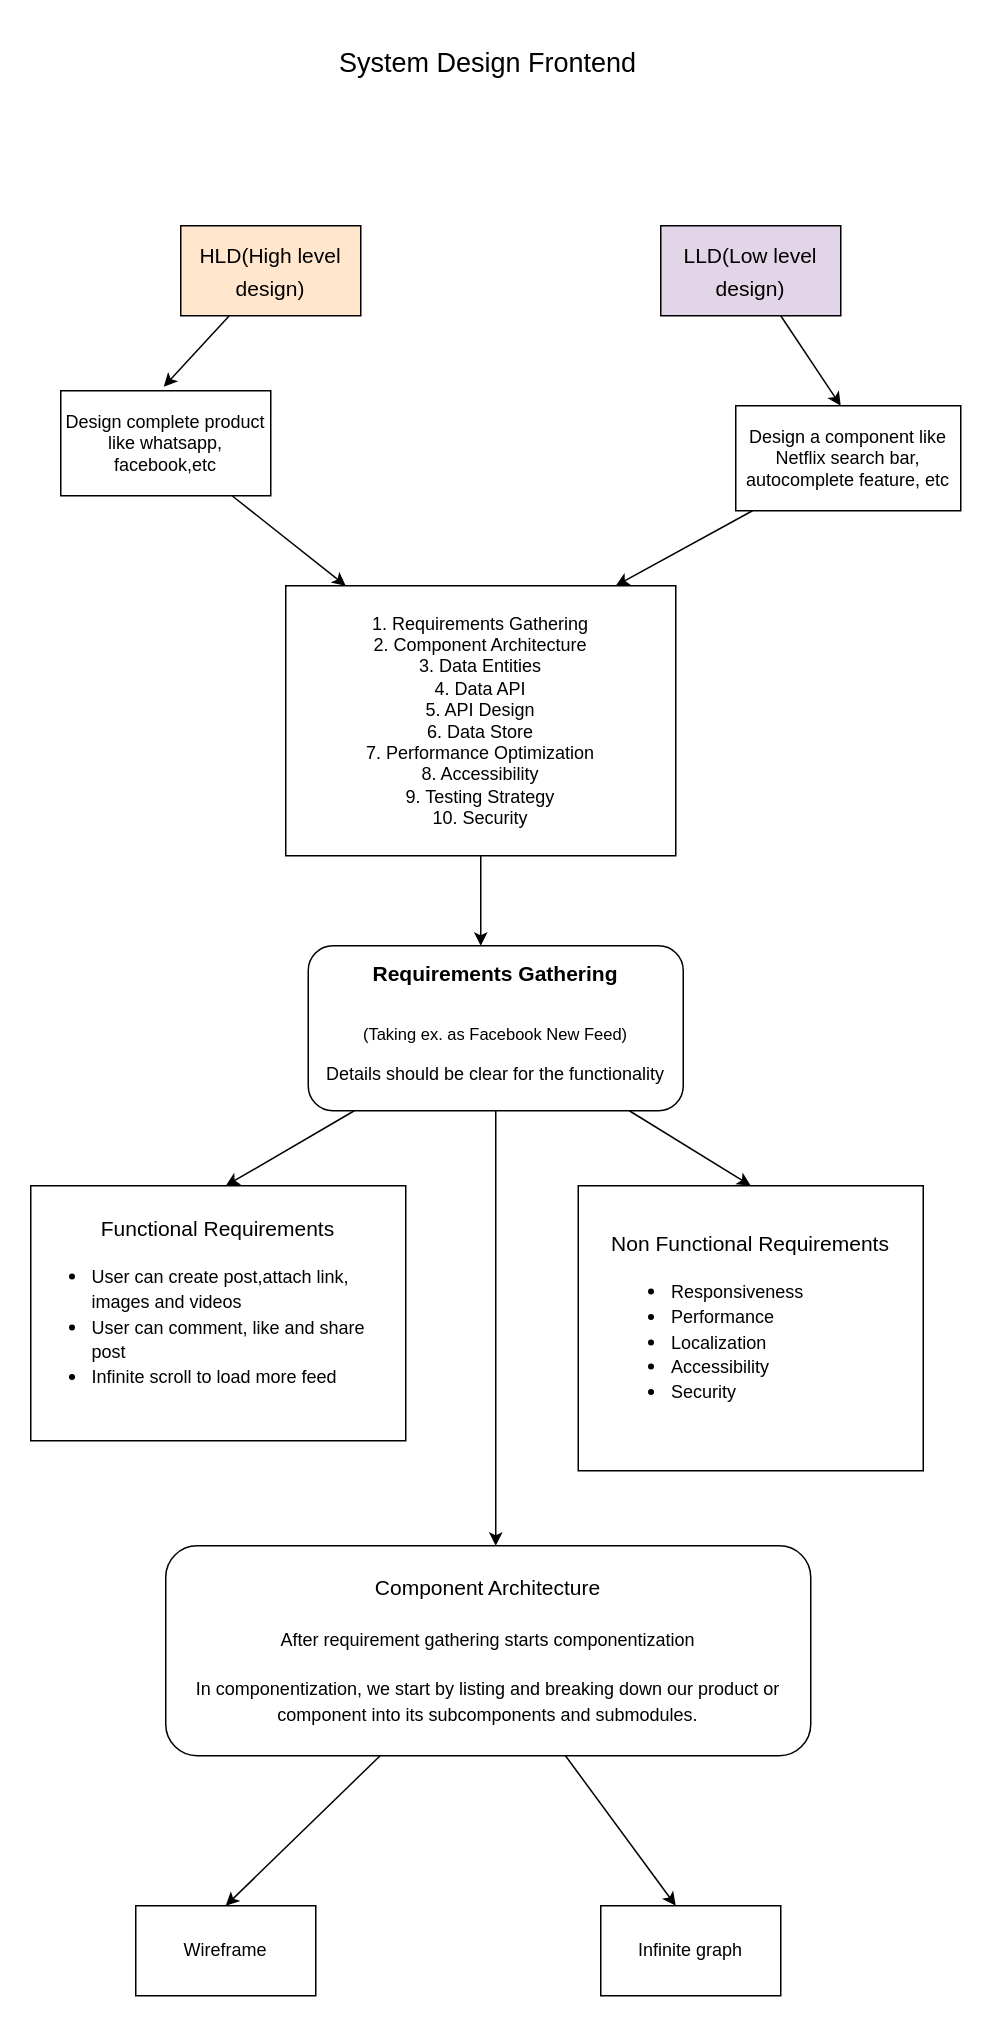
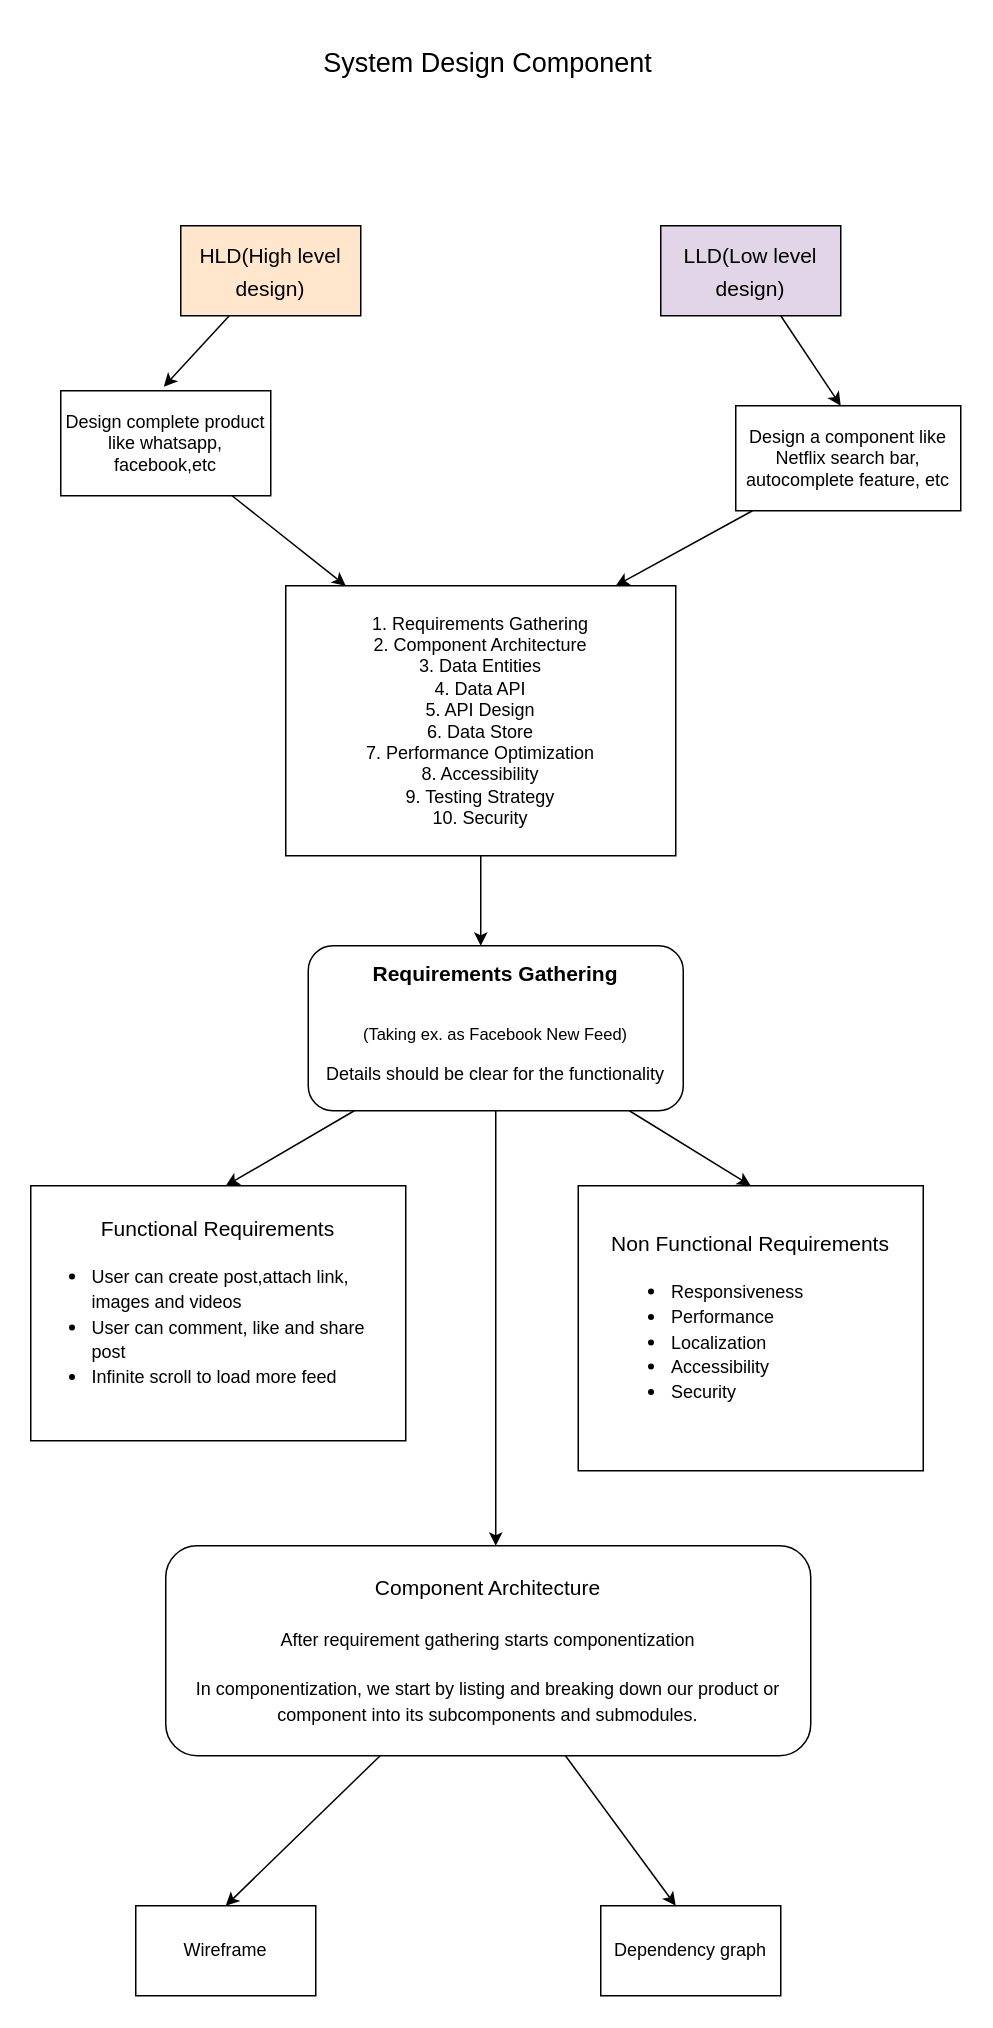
(488, 27) -> (488, 27)
(691, 1951) -> (691, 1951)
